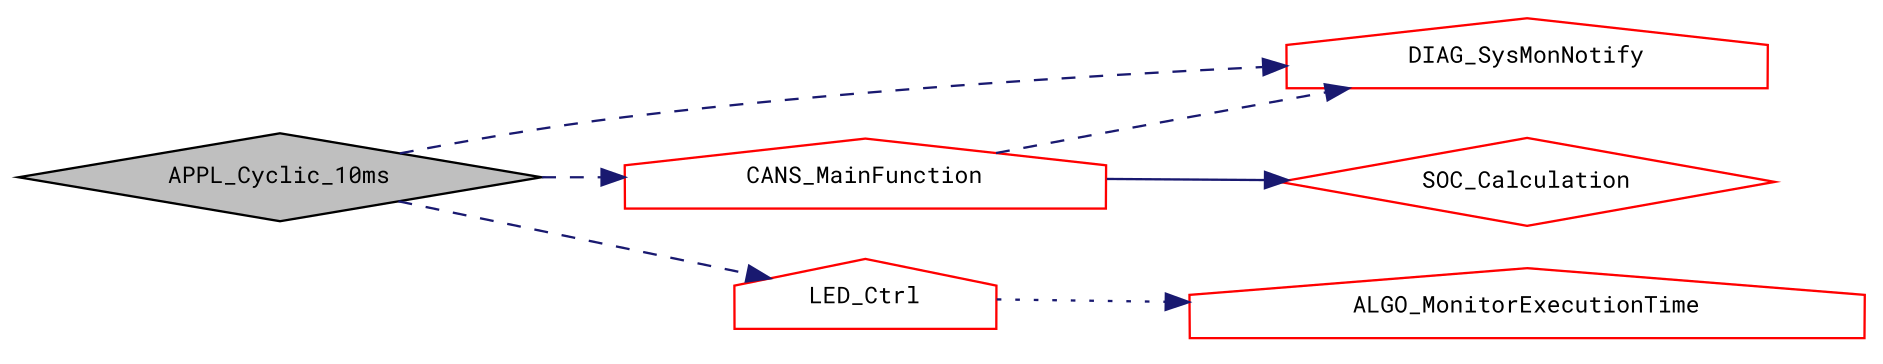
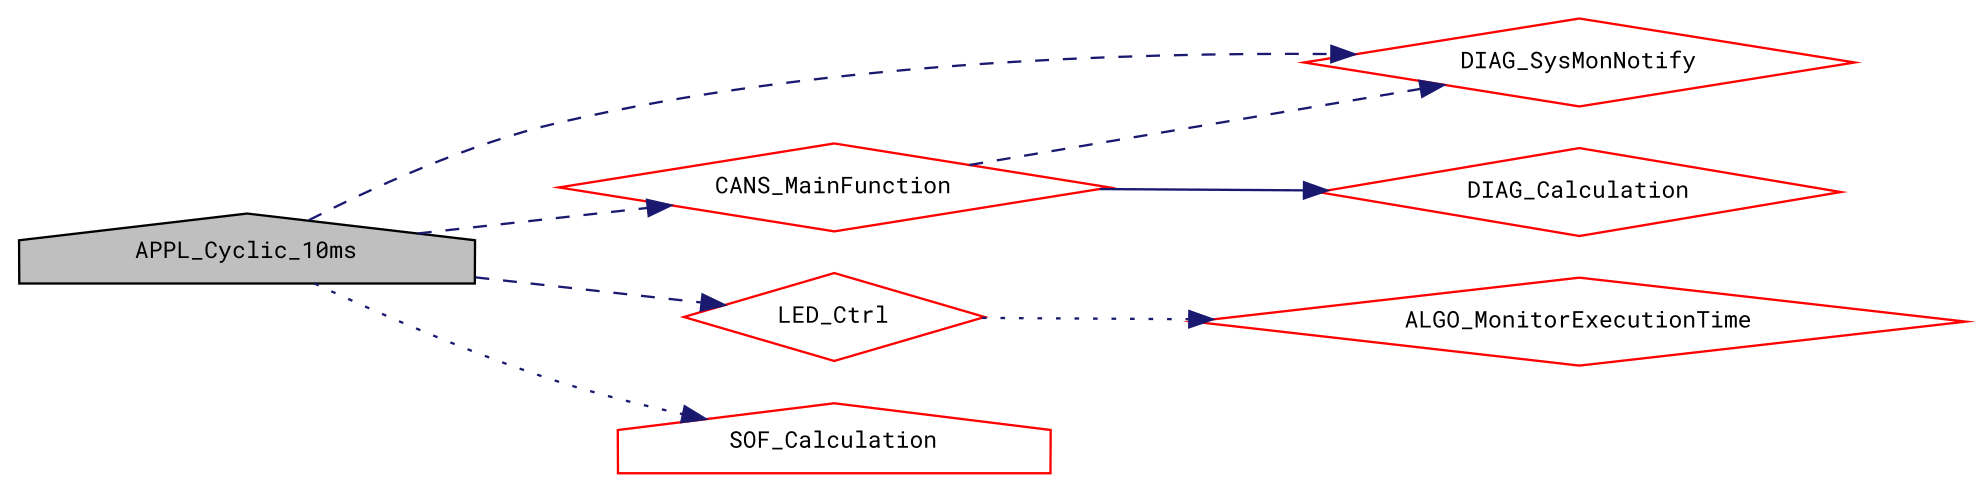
(1527, 57) -> (1579, 62)
(280, 177) -> (247, 252)
(865, 177) -> (834, 187)
(1527, 182) -> (1579, 192)
(865, 298) -> (834, 317)
(1527, 307) -> (1579, 322)
none -> (834, 442)
